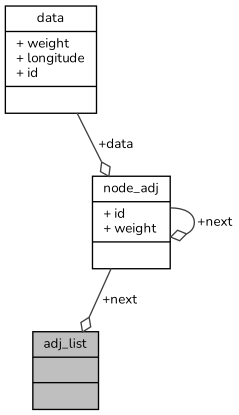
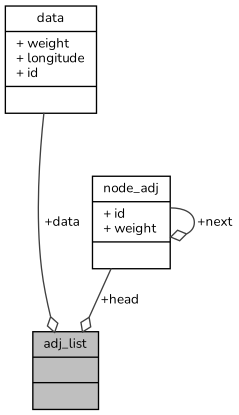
(89, 137) -> (38, 215)
(119, 300) -> (119, 300)
